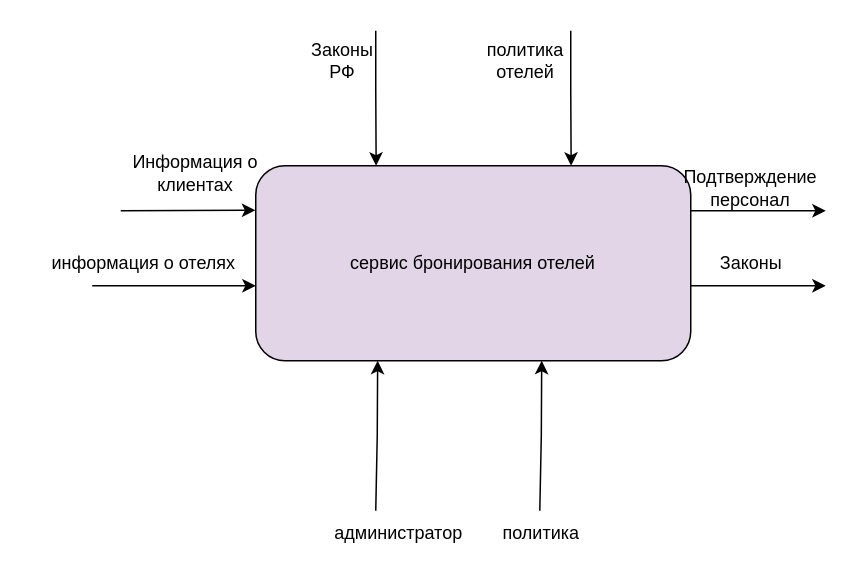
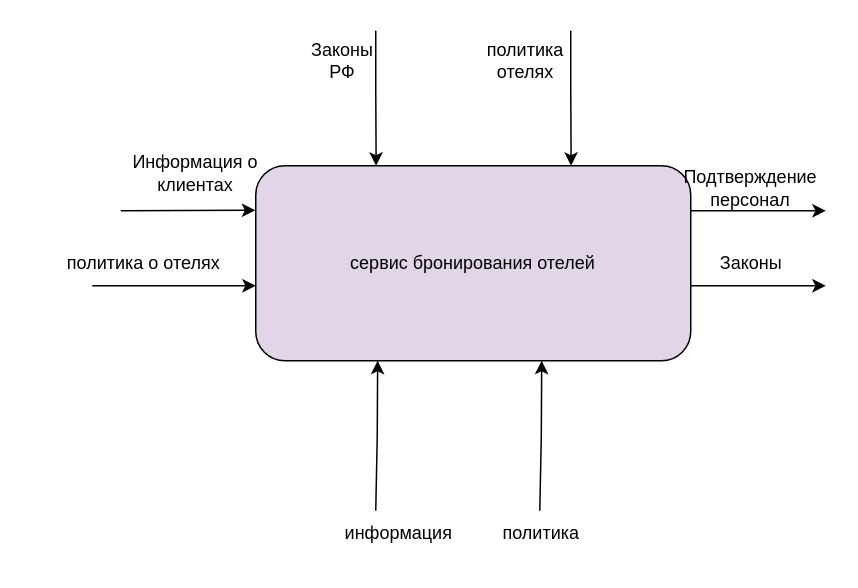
(526, 61) -> (526, 61)
(144, 263) -> (144, 263)
(399, 533) -> (399, 533)
